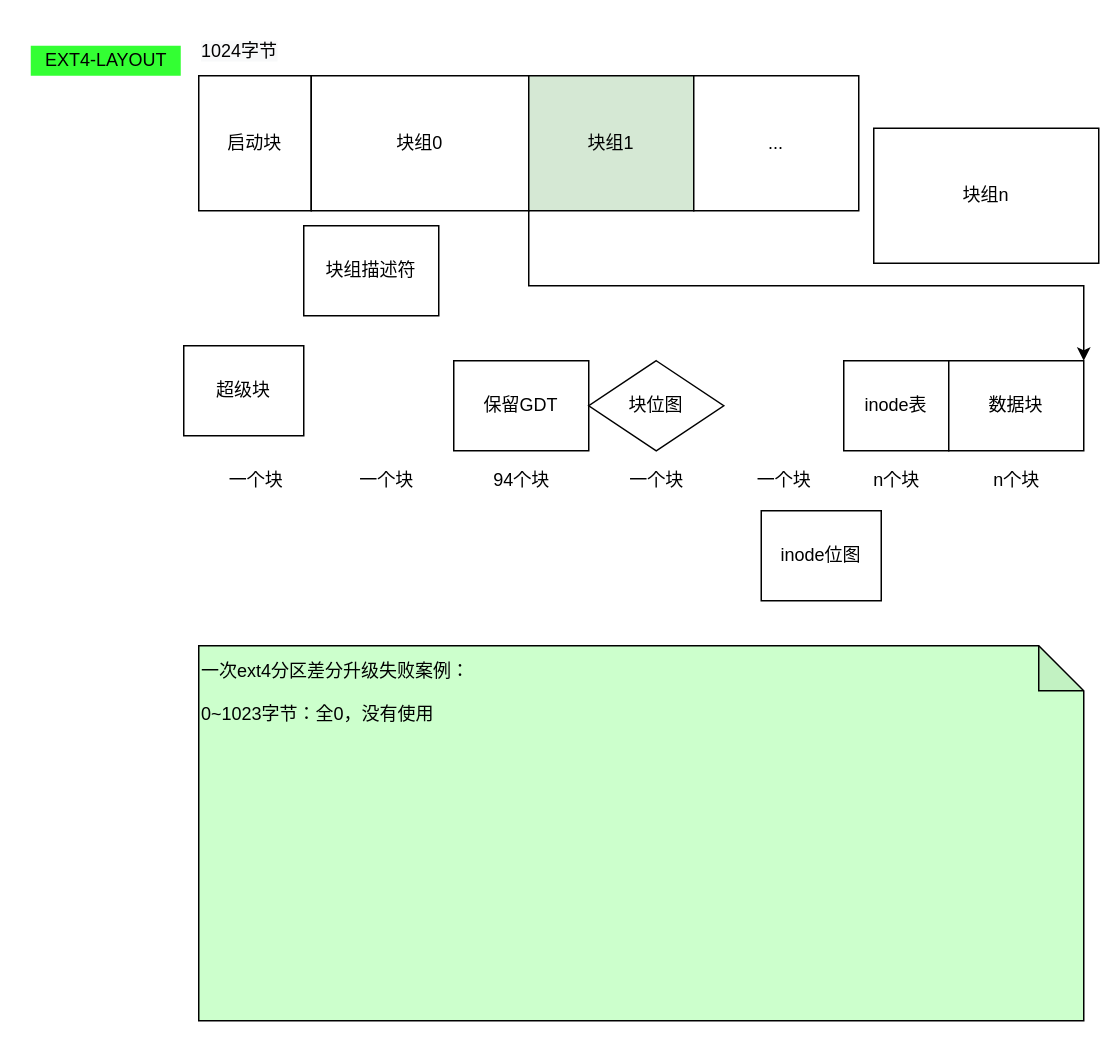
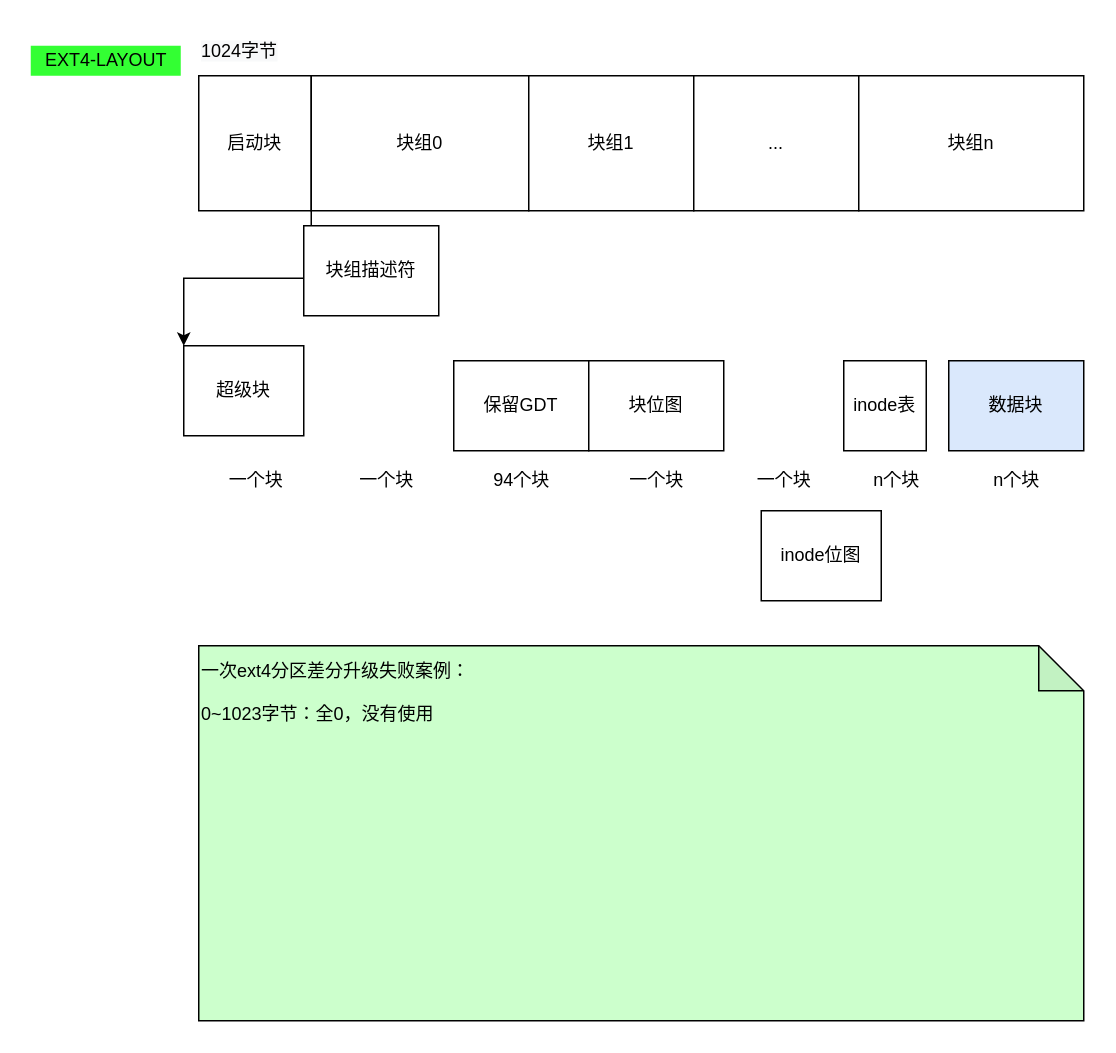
(611, 143) -> (611, 143)
(986, 196) -> (971, 143)
none -> (216, 278)
(801, 286) -> none
(656, 406) -> (656, 406)
(896, 406) -> (885, 406)
(1016, 406) -> (1016, 406)
